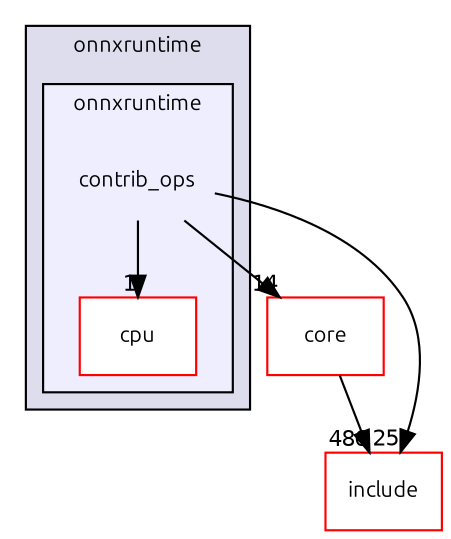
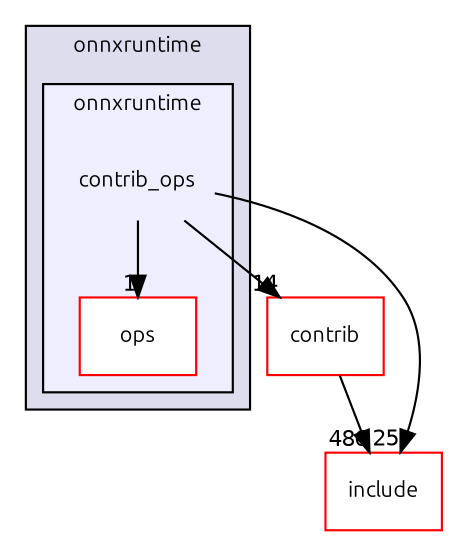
(138, 336) -> (138, 336)
(325, 336) -> (325, 336)
